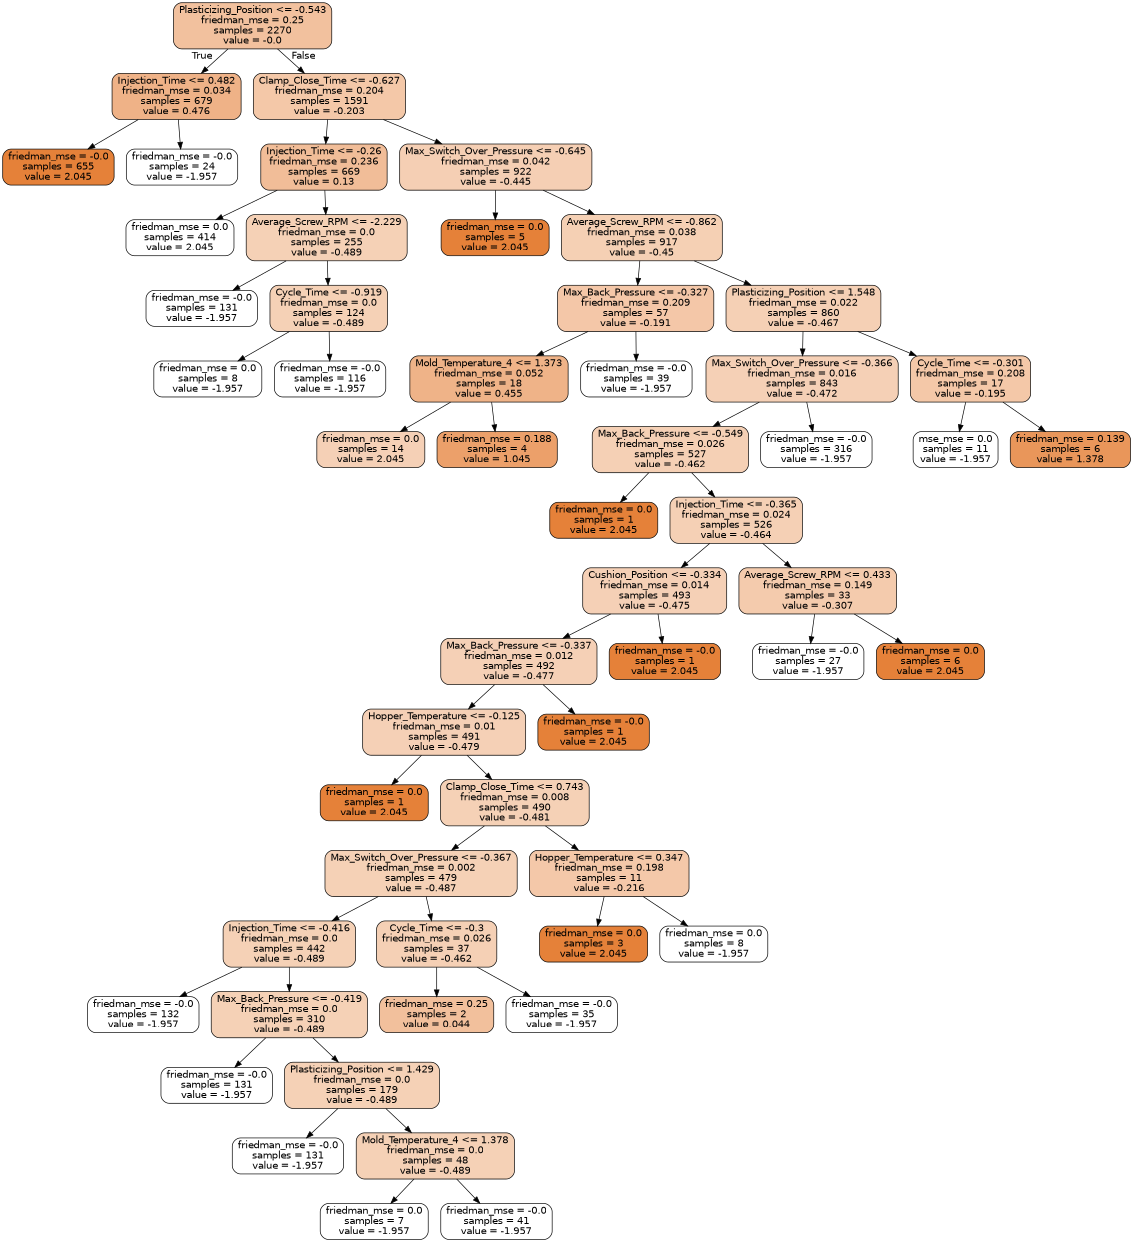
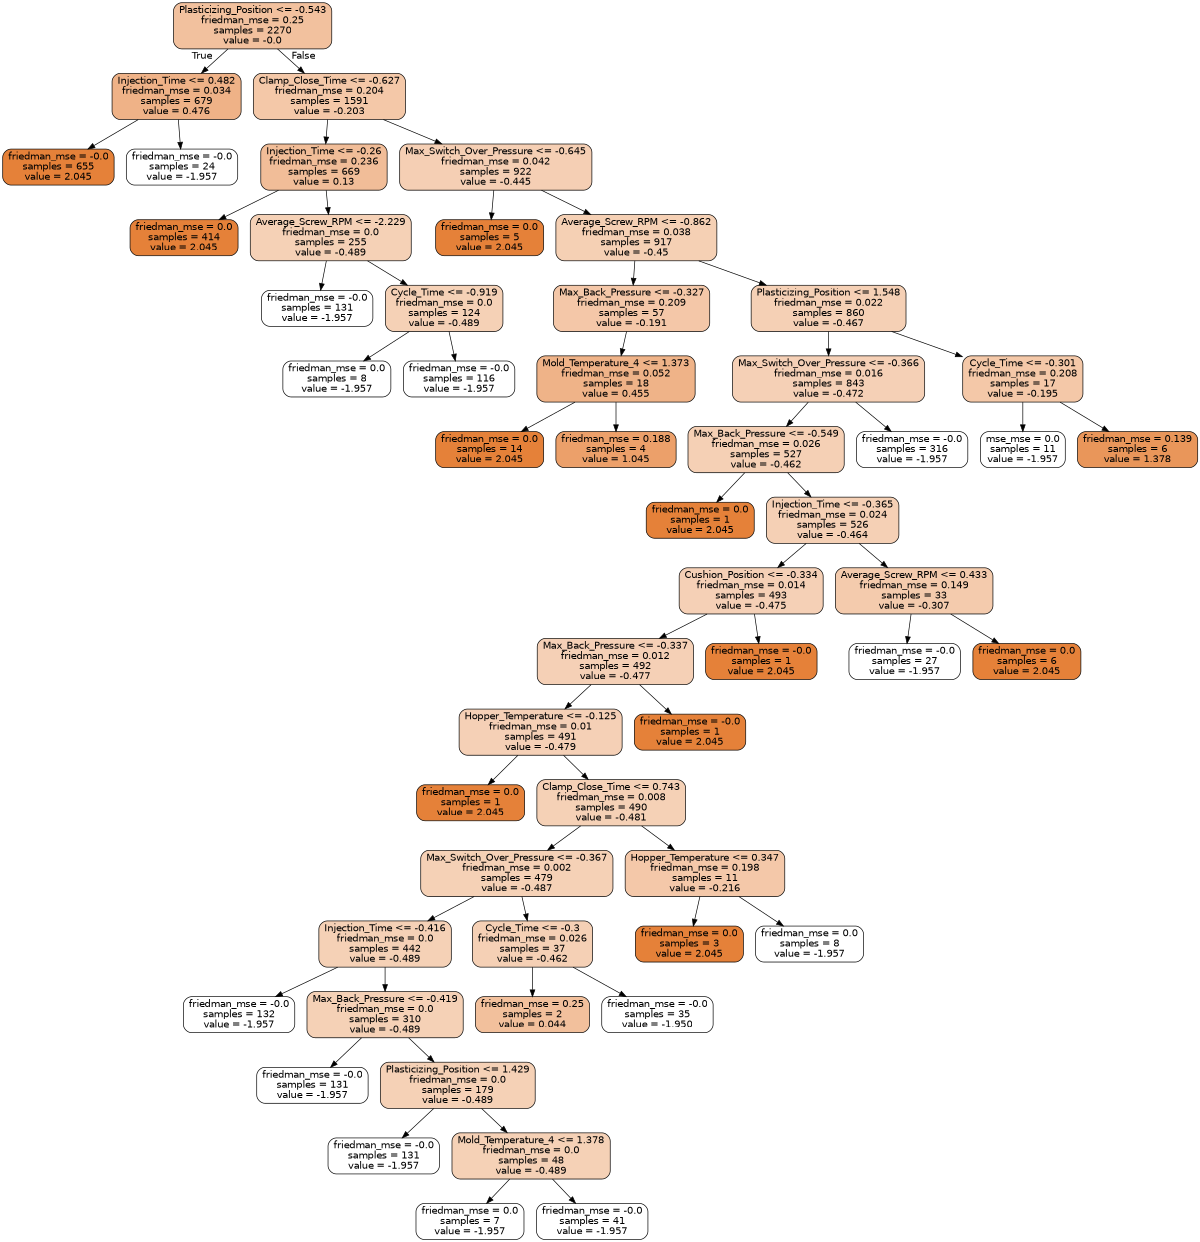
(180, 238) -> (184, 238)
(636, 379) -> none
(371, 450) -> (490, 450)
(562, 1015) -> (657, 1015)
